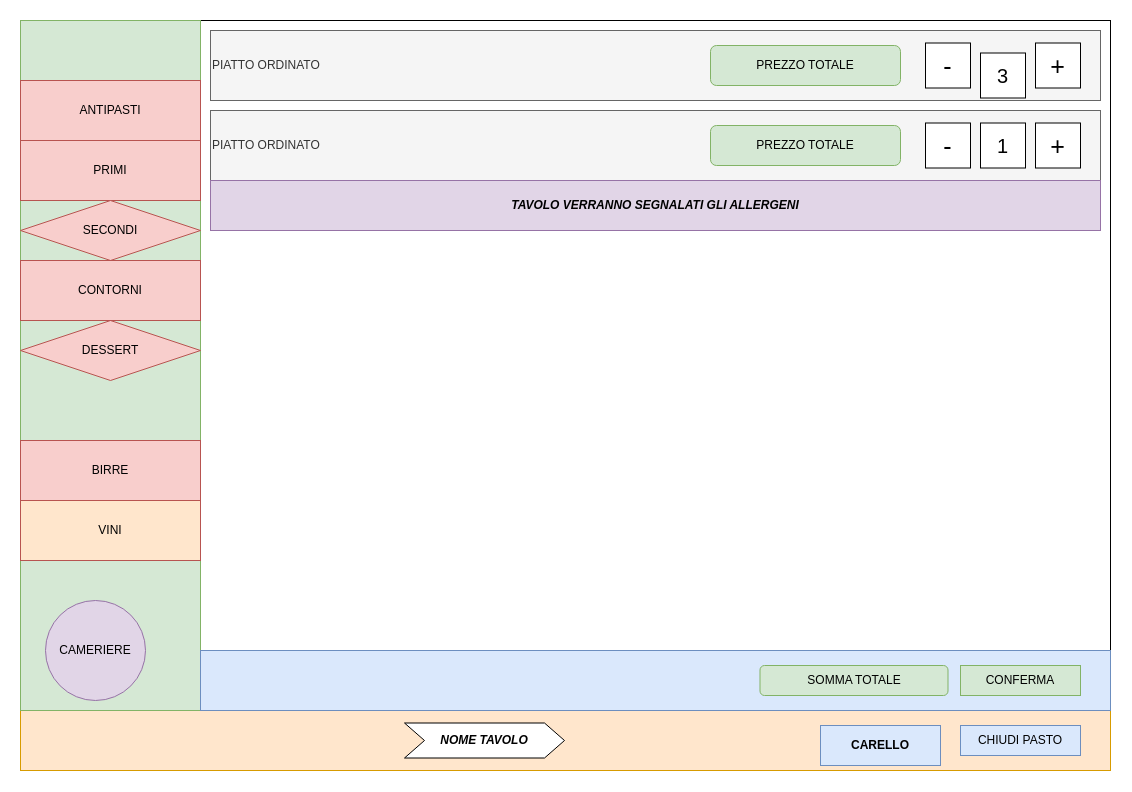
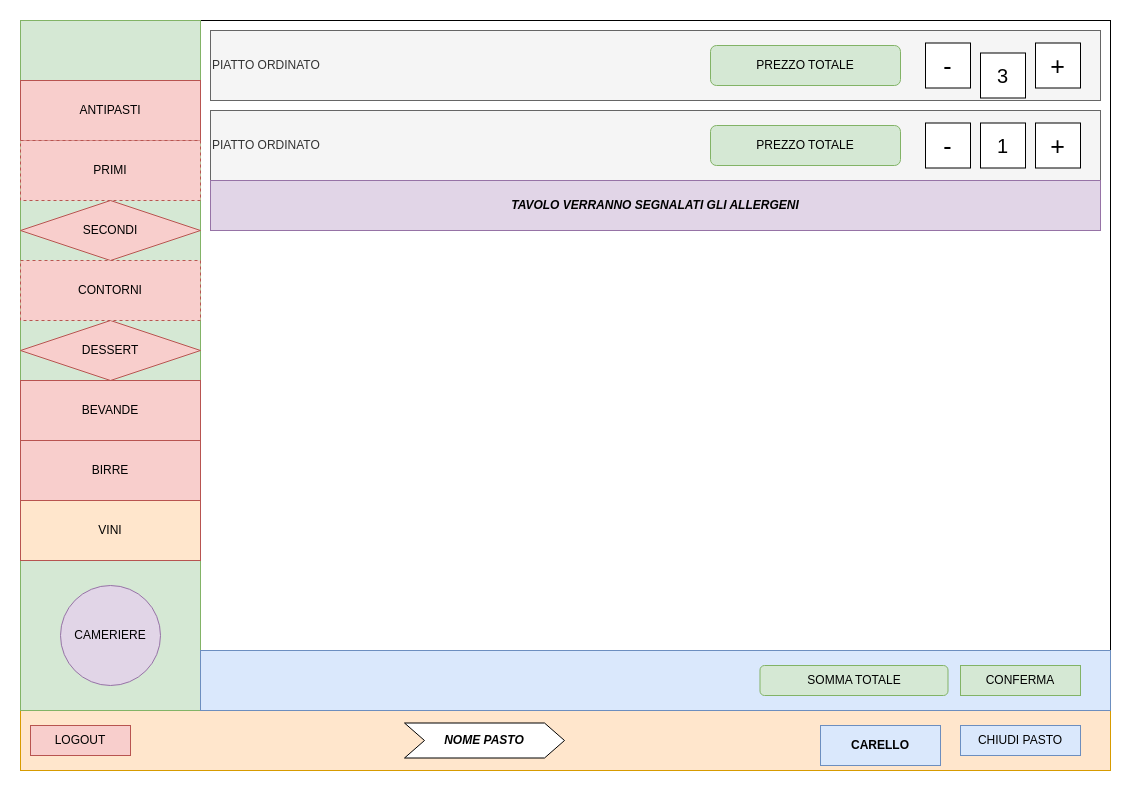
(111, 171) -> (111, 171)
(111, 291) -> (111, 291)
none -> (111, 411)
(96, 651) -> (111, 636)
none -> (81, 741)
(485, 741) -> (485, 741)
